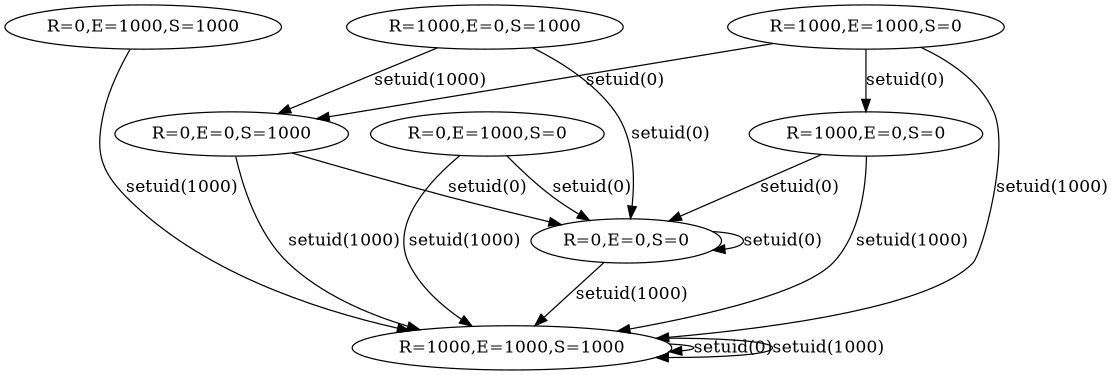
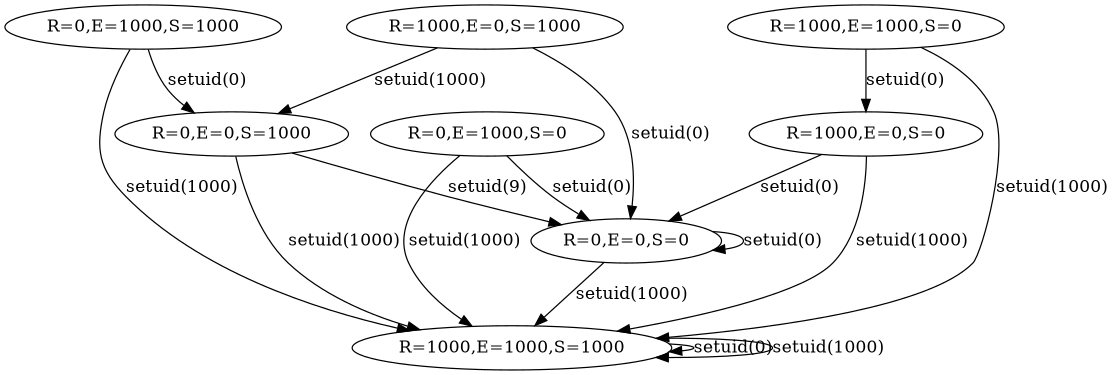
(551, 80) -> (161, 80)
(487, 187) -> (487, 187)
